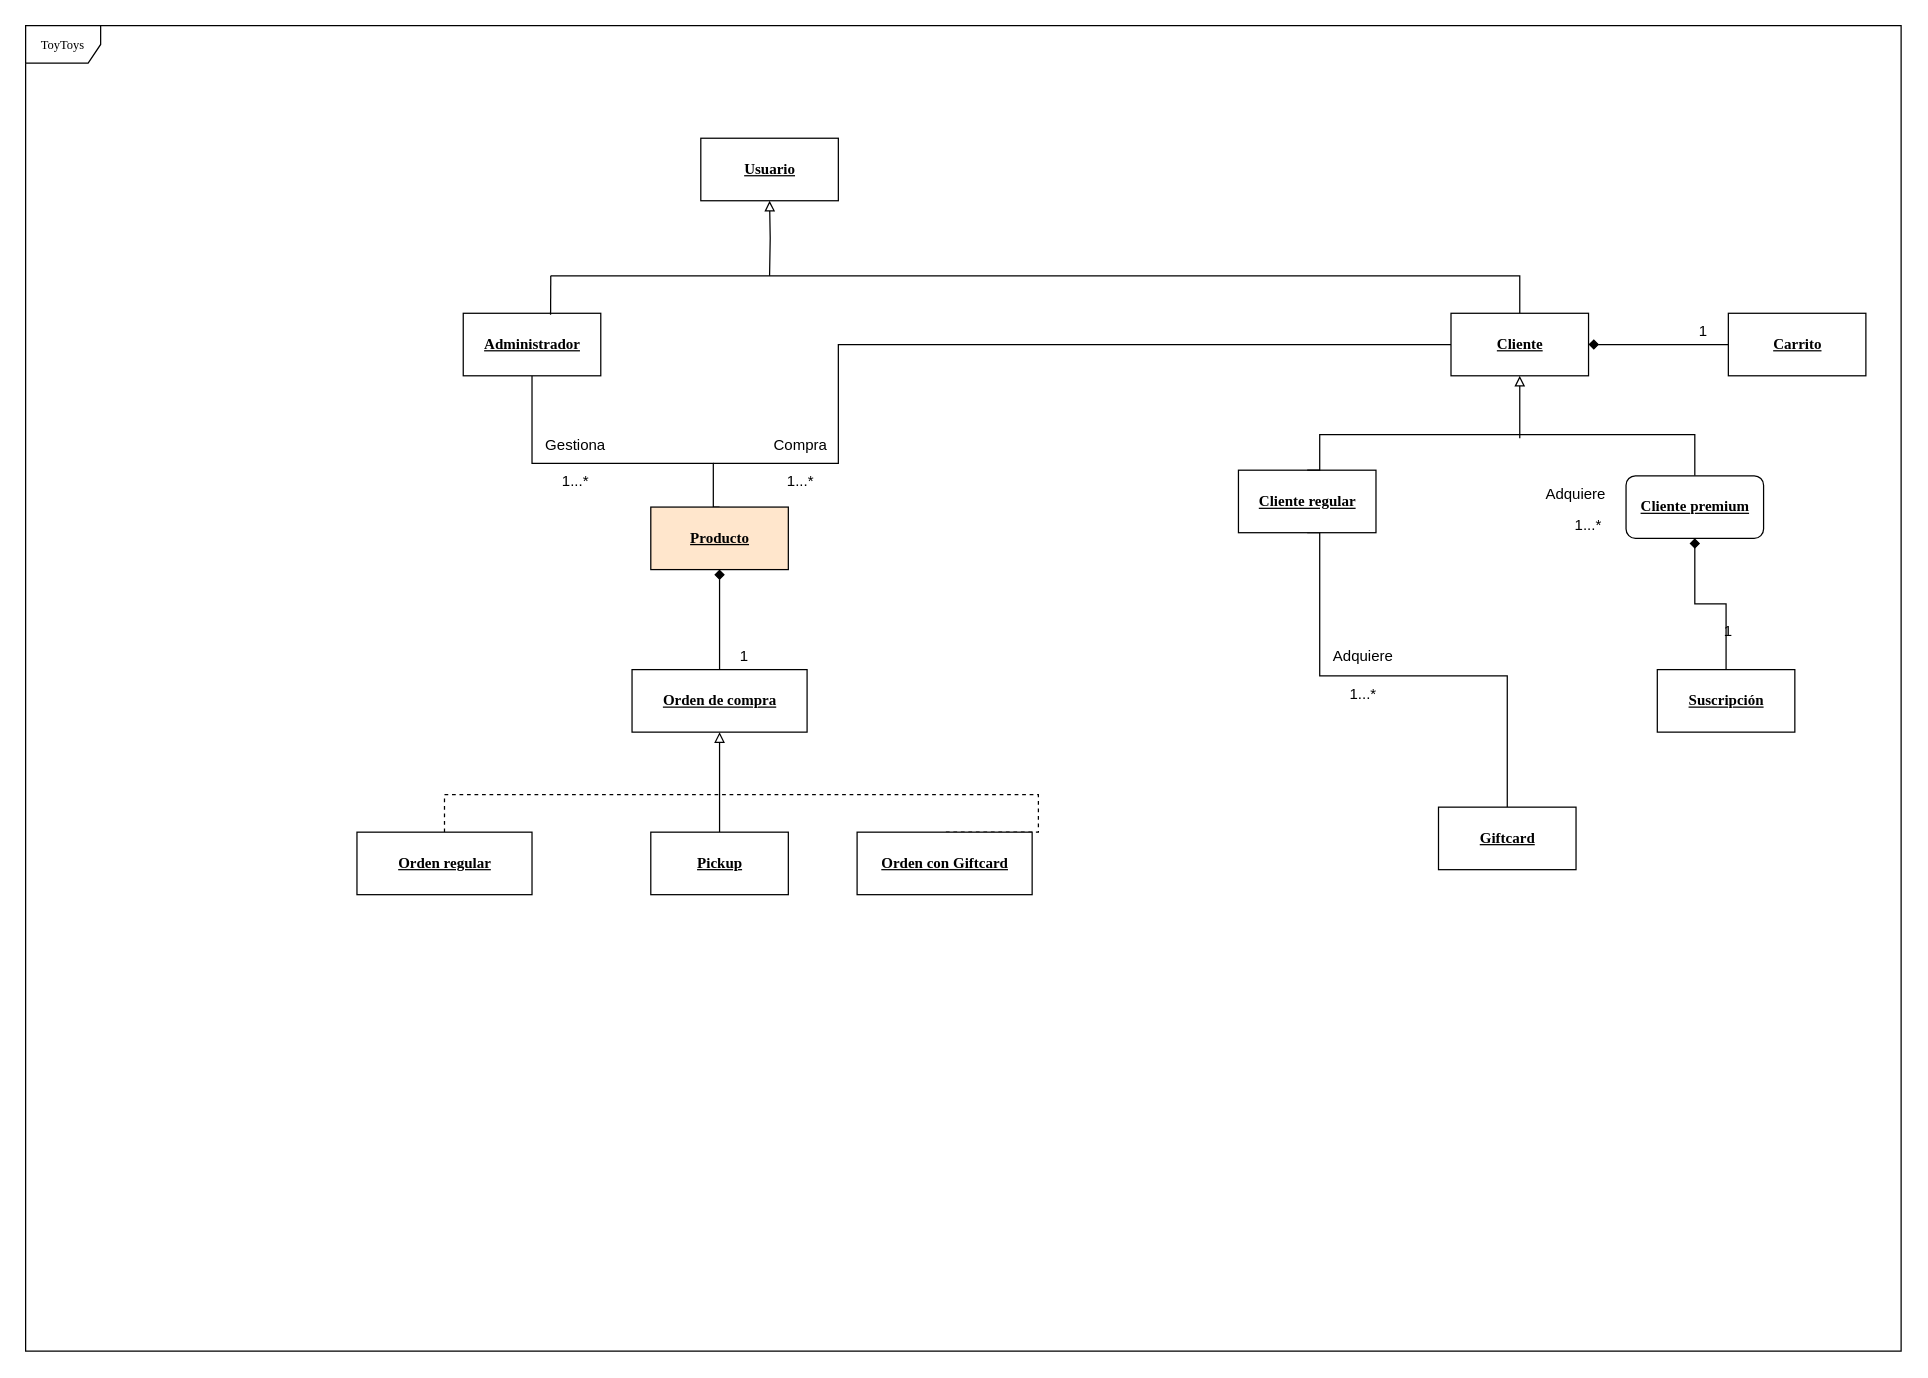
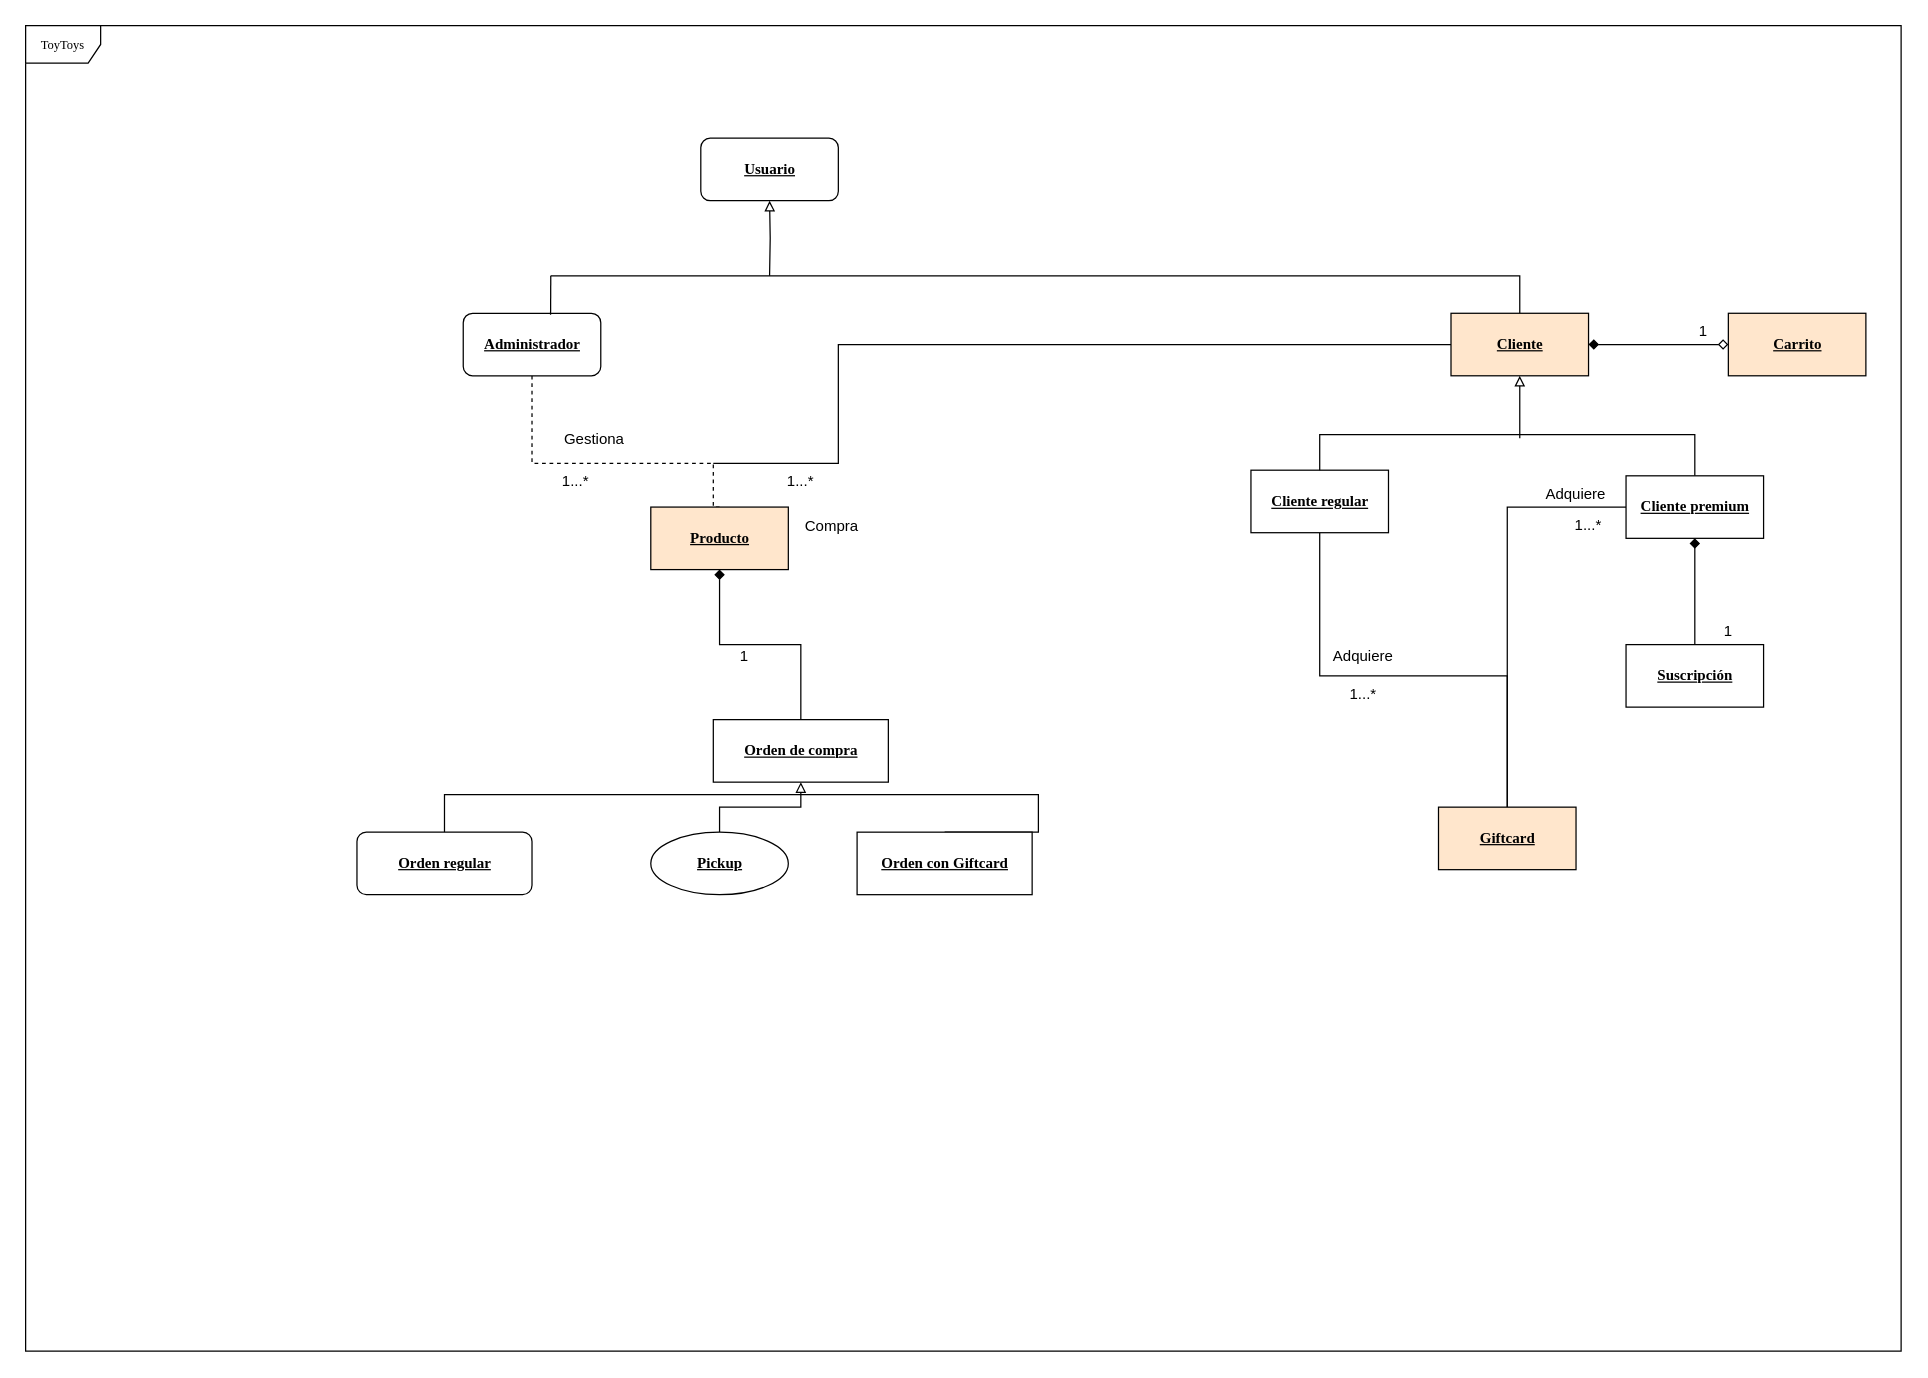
(769, 169) -> (769, 169)
(532, 344) -> (532, 344)
(1519, 344) -> (1519, 344)
(1722, 344) -> (1717, 344)
(1797, 344) -> (1797, 344)
(576, 446) -> (594, 440)
(801, 446) -> (832, 527)
(599, 463) -> (599, 463)
(1307, 501) -> (1319, 501)
(1694, 507) -> (1694, 507)
none -> (1507, 531)
(719, 701) -> (801, 751)
(1726, 701) -> (1694, 676)
(746, 794) -> (746, 794)
(1507, 838) -> (1507, 838)
(444, 863) -> (444, 863)
(719, 863) -> (719, 863)
